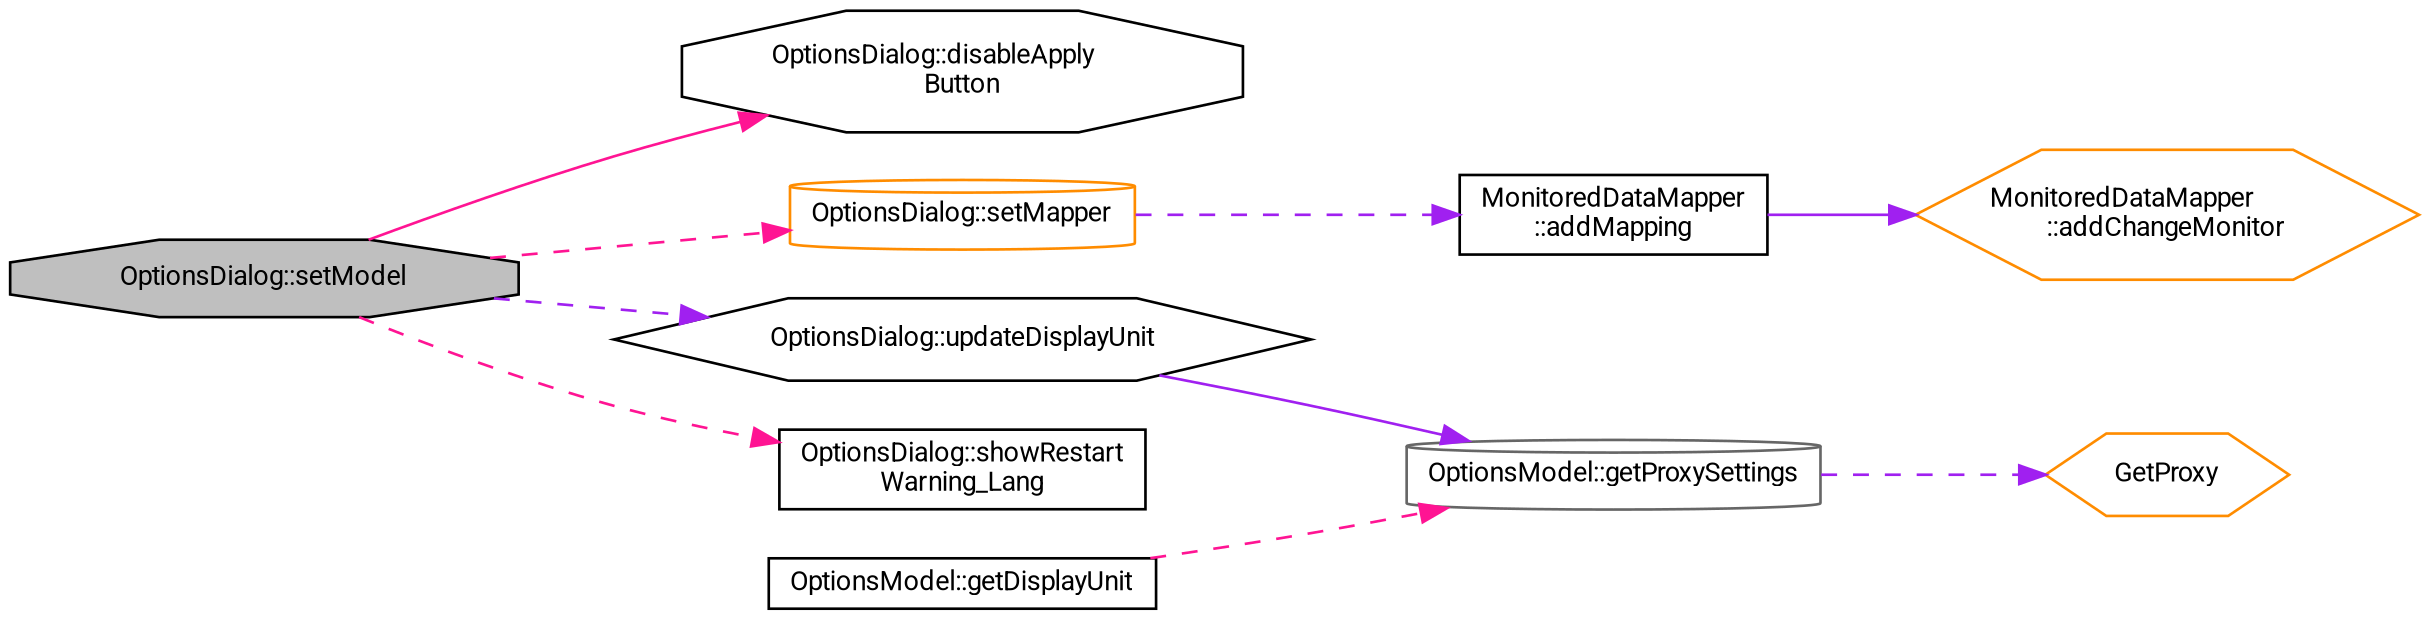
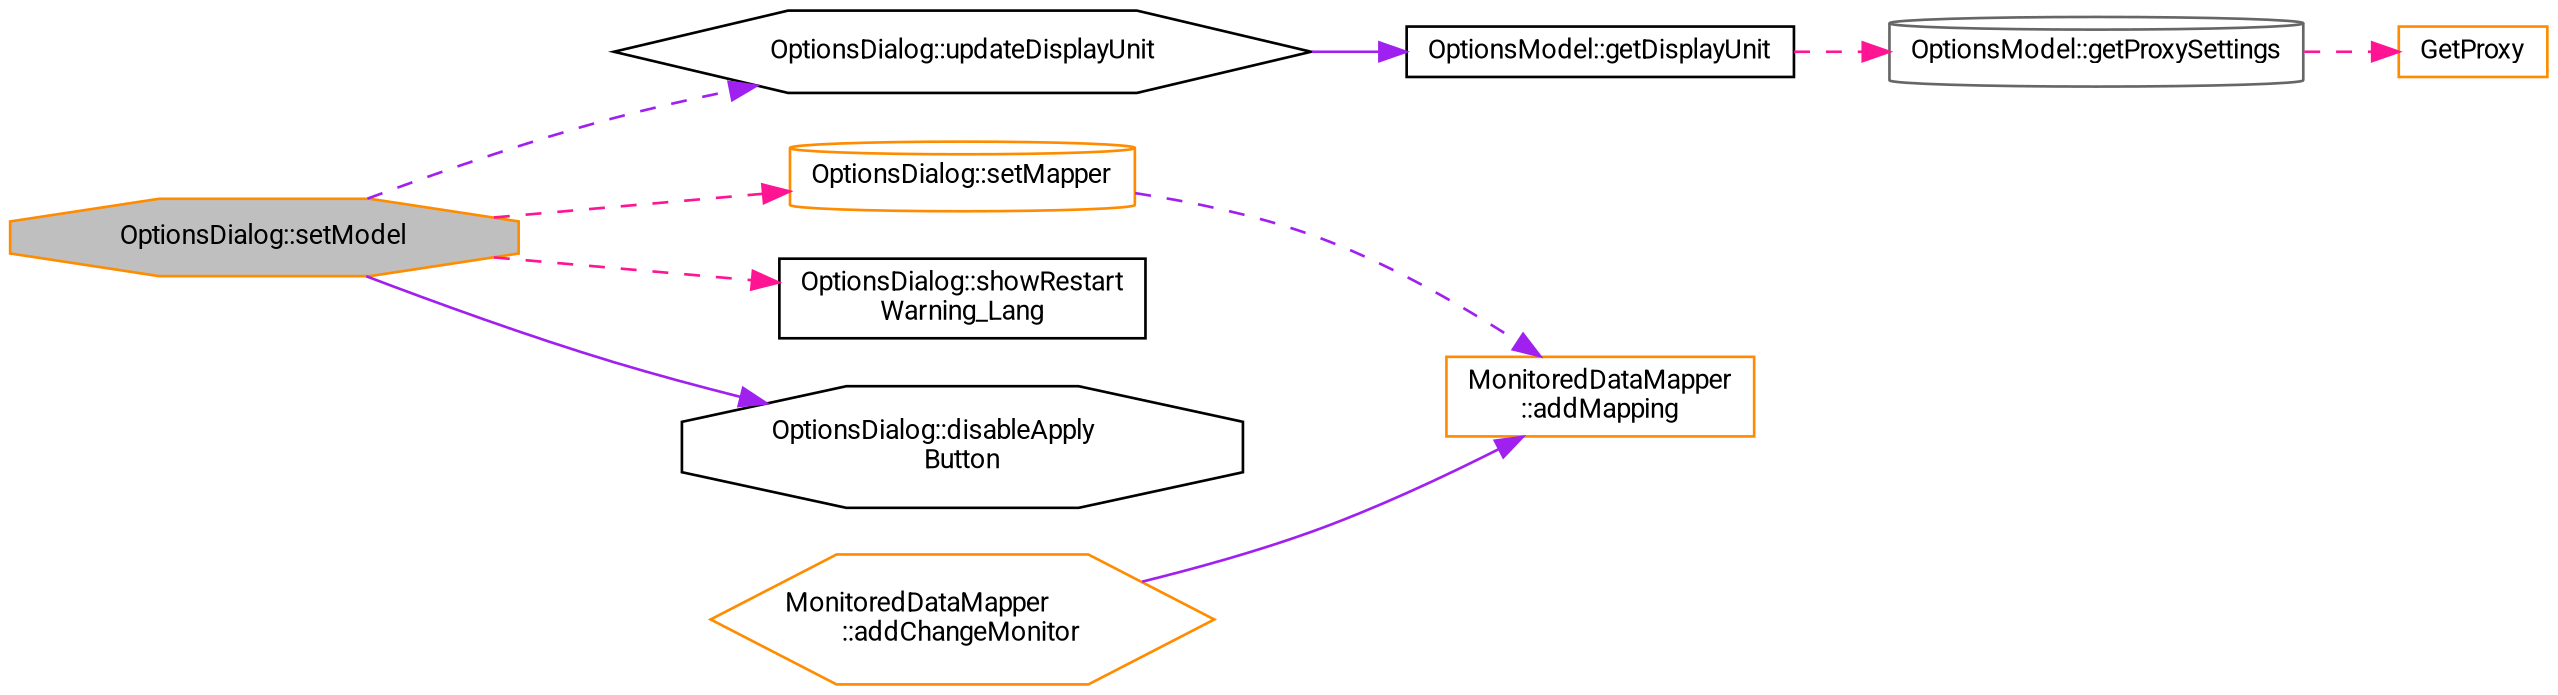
(553, 175) -> (551, 342)
(1614, 215) -> (1600, 397)
(1828, 215) -> (1325, 527)
(264, 278) -> (264, 237)
(1301, 404) -> (1345, 52)
(1920, 475) -> (2338, 52)
(2167, 475) -> (2473, 52)
